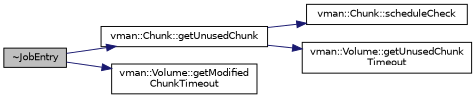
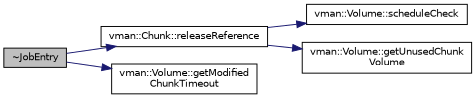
(387, 14) -> (387, 14)
(184, 37) -> (184, 37)
(387, 58) -> (387, 58)
